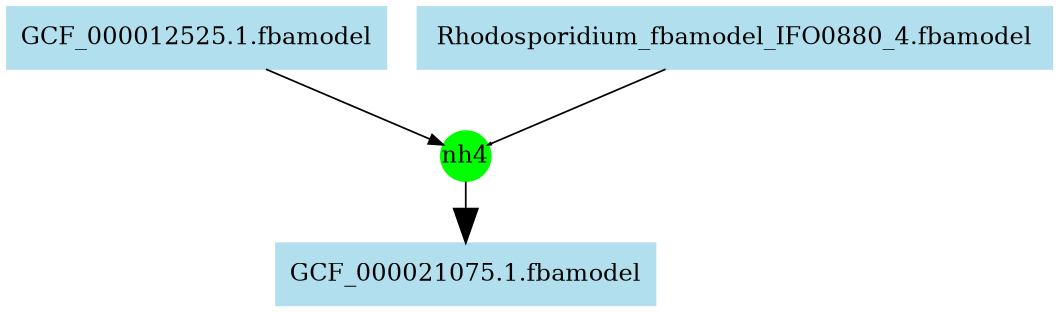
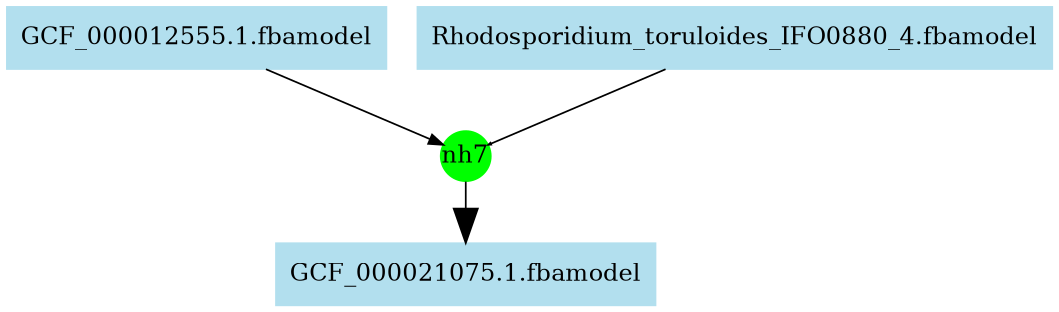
(197, 38) -> (197, 38)
(735, 38) -> (735, 38)
(466, 156) -> (466, 156)
